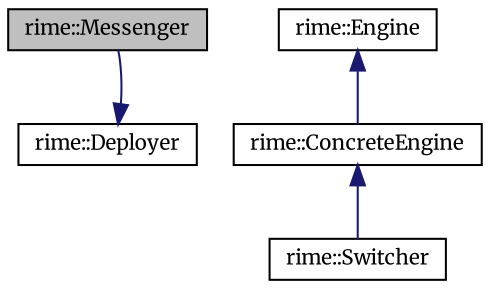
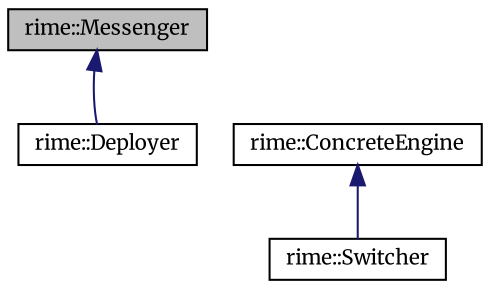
(358, 30) -> none
(121, 77) -> (94, 98)
